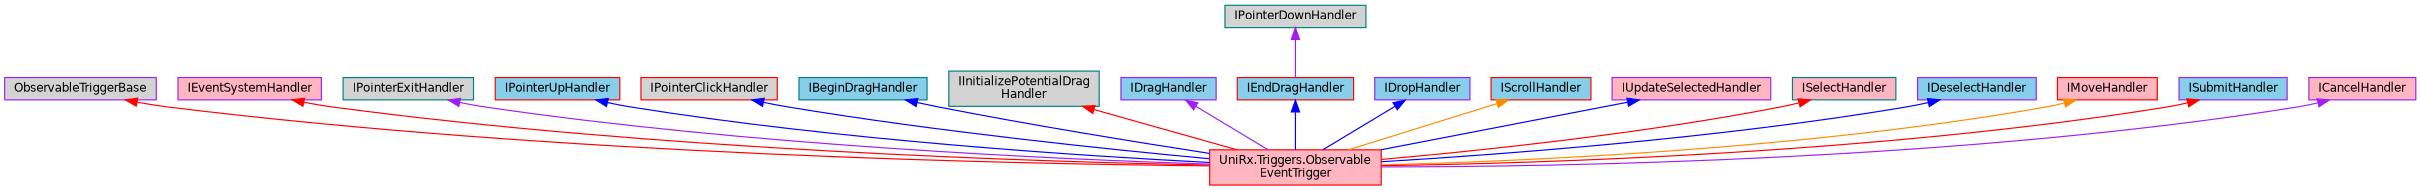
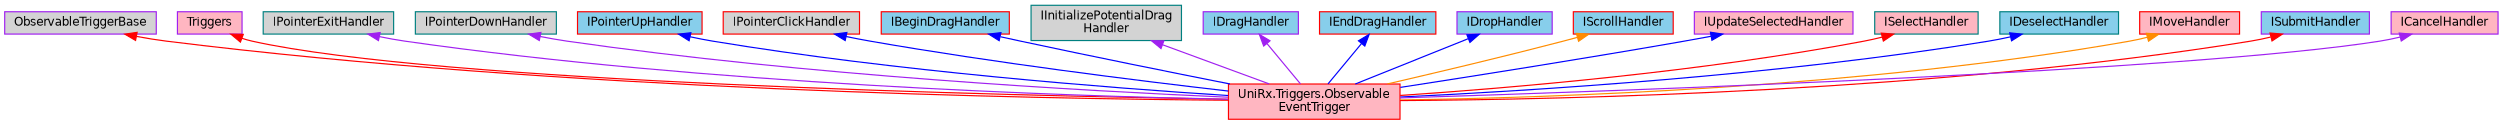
(1295, 59) -> (883, 76)
(250, 89) -> (210, 23)
(863, 89) -> (945, 23)
(1977, 89) -> (2059, 23)
(1165, 130) -> (1216, 64)
